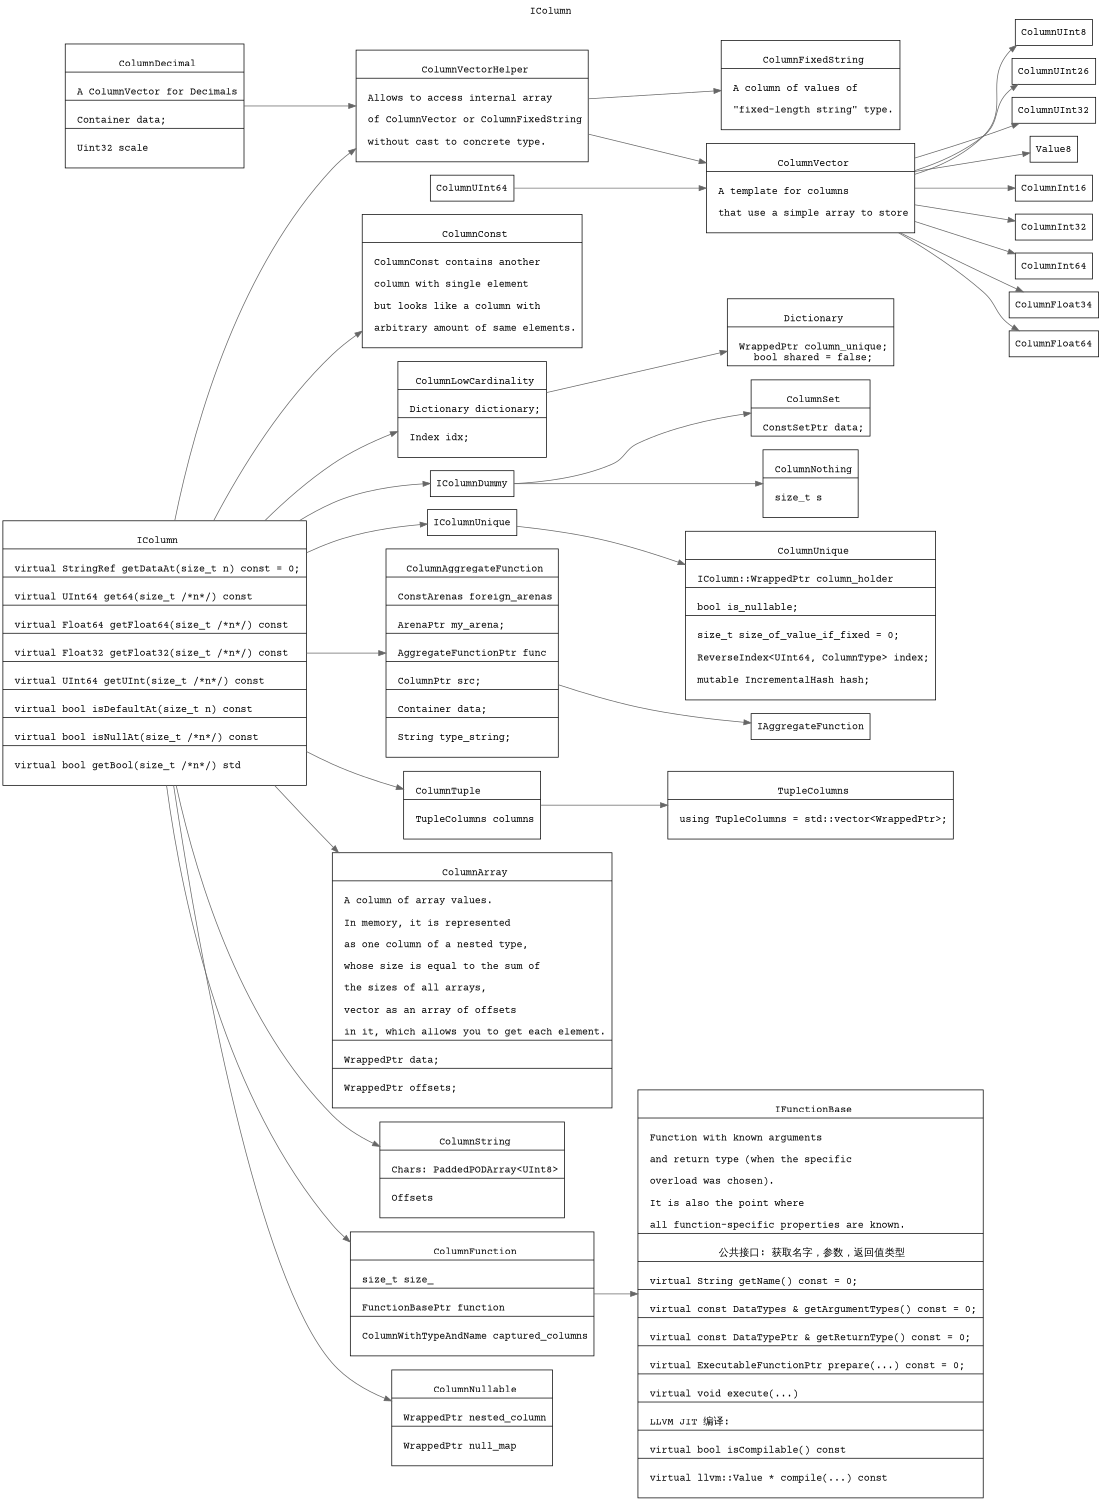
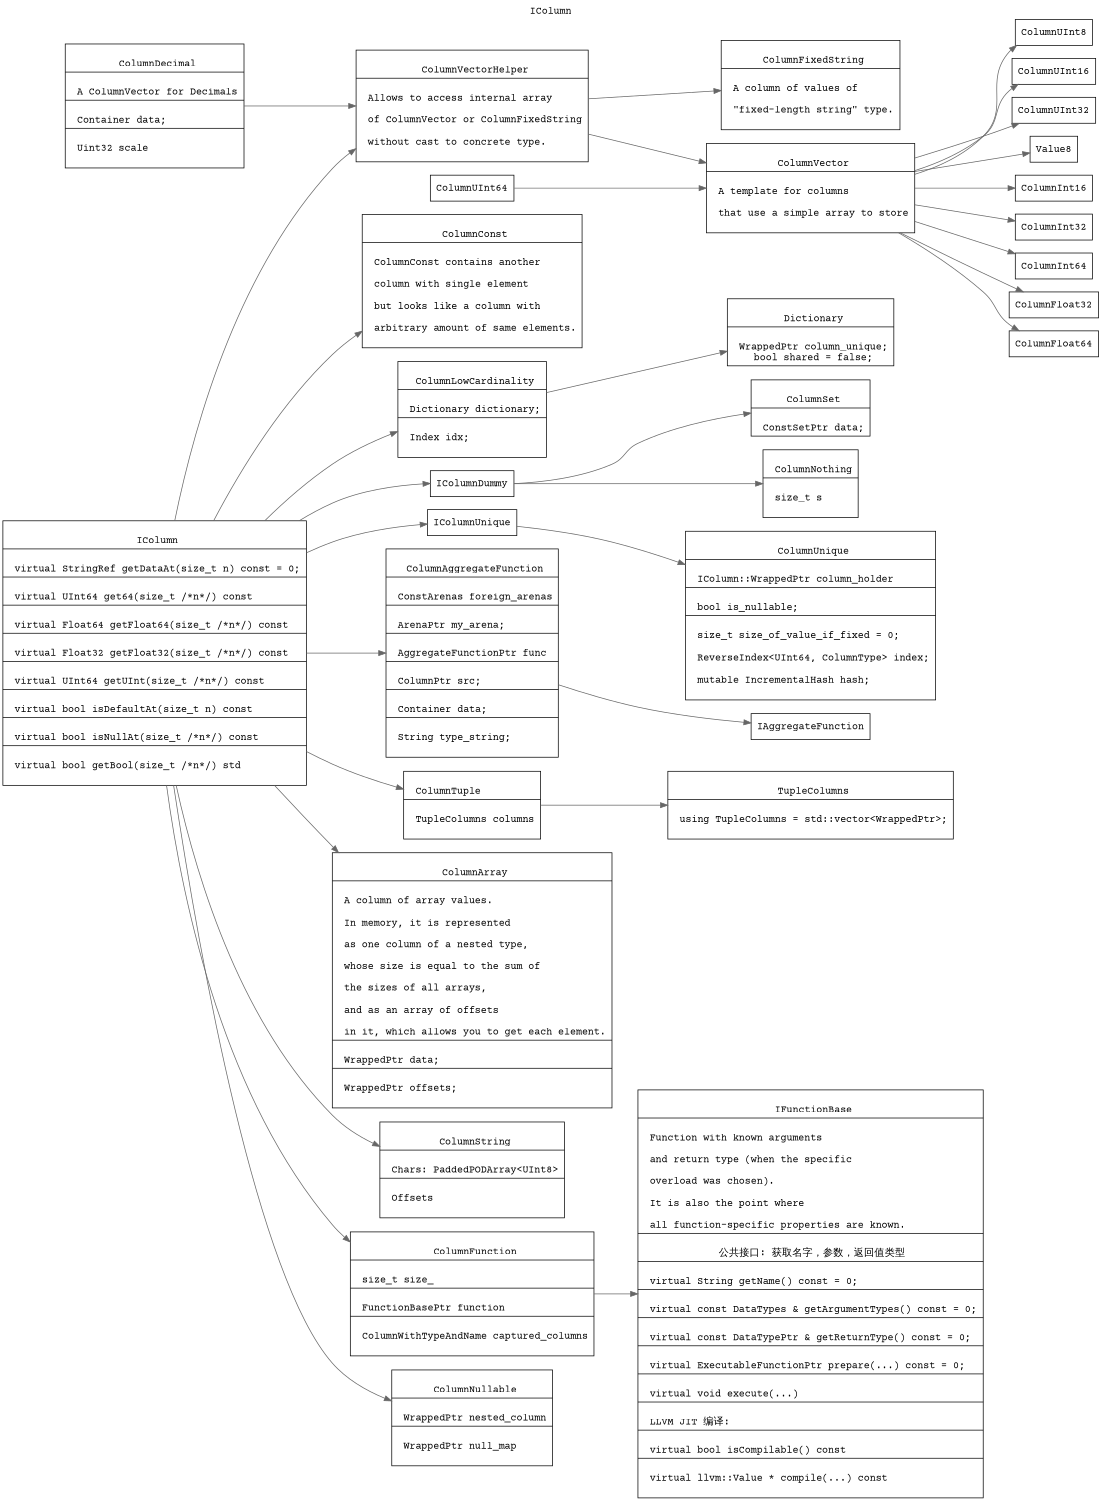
(1054, 71) -> (1054, 71)
(1054, 305) -> (1054, 305)
(430, 1010) -> (422, 1010)
